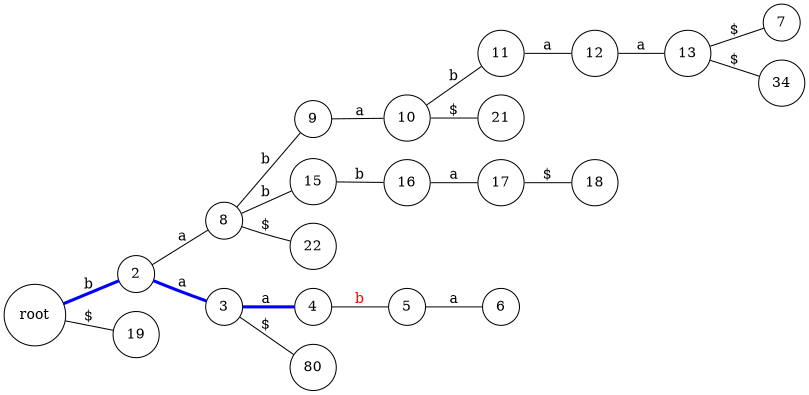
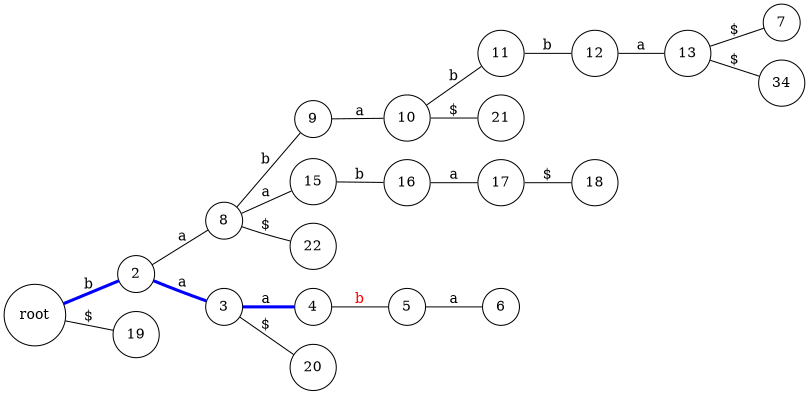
(548, 46) -> (548, 46)
(266, 192) -> (266, 192)
(313, 367) -> (313, 367)
